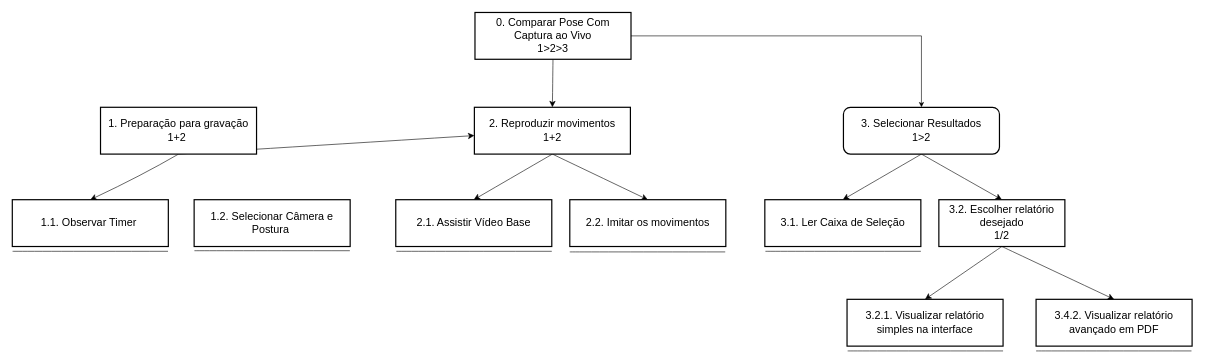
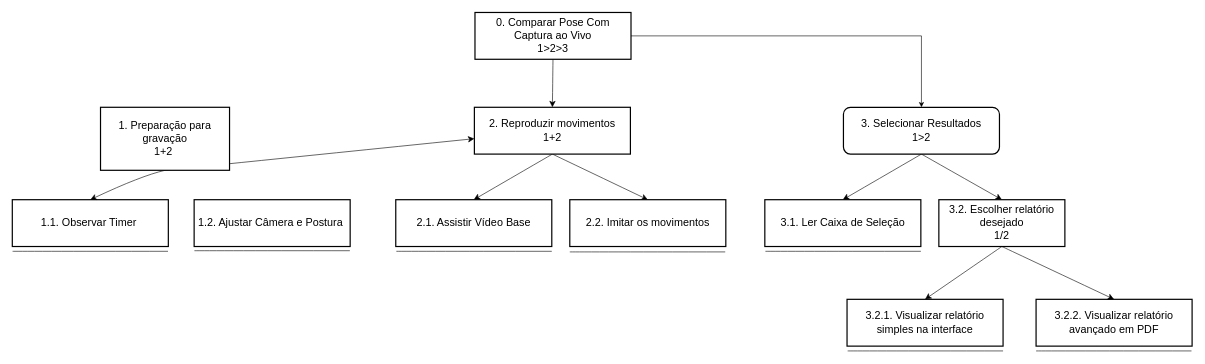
(179, 131) -> (165, 139)
(272, 223) -> (272, 223)
(1114, 323) -> (1114, 323)
